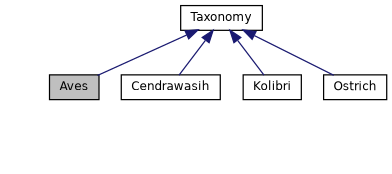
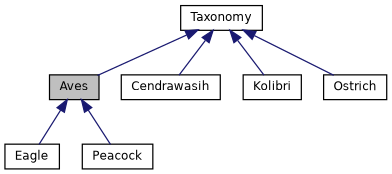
none -> (32, 157)
none -> (118, 157)
